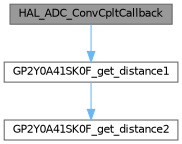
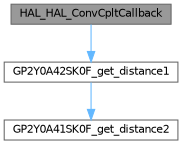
(91, 14) -> (91, 14)
(91, 72) -> (91, 72)
